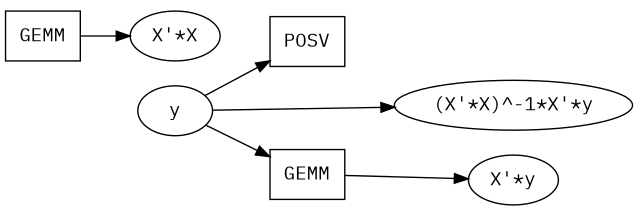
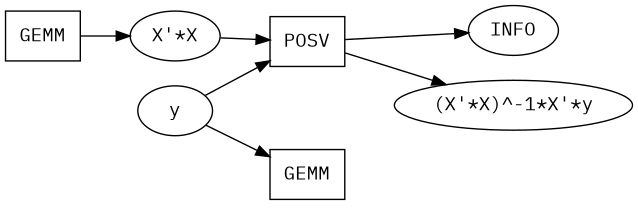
none -> (513, 30)
none -> (238, 39)
(297, 109) -> (389, 67)
(513, 180) -> none
